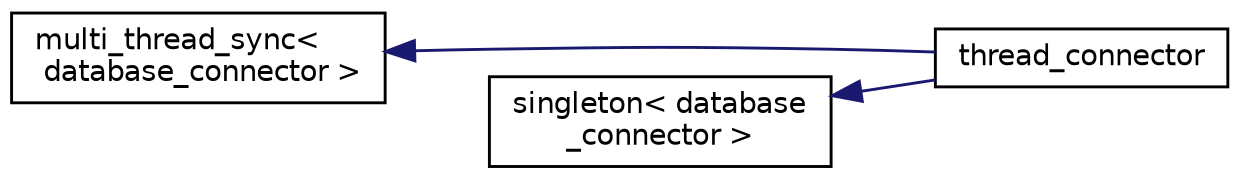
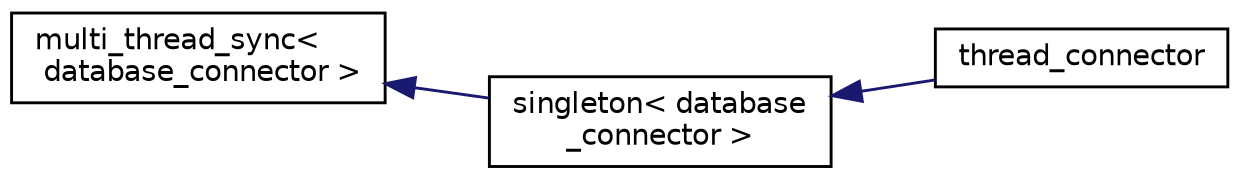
(675, 47) -> (452, 93)
